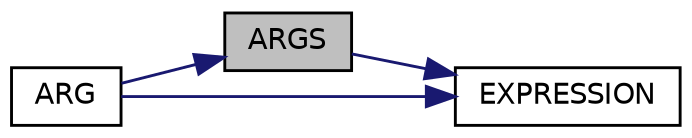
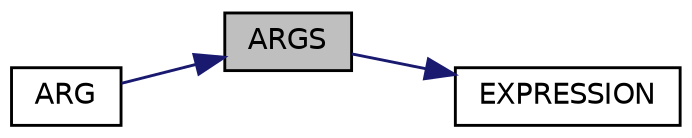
(274, 97) -> none
